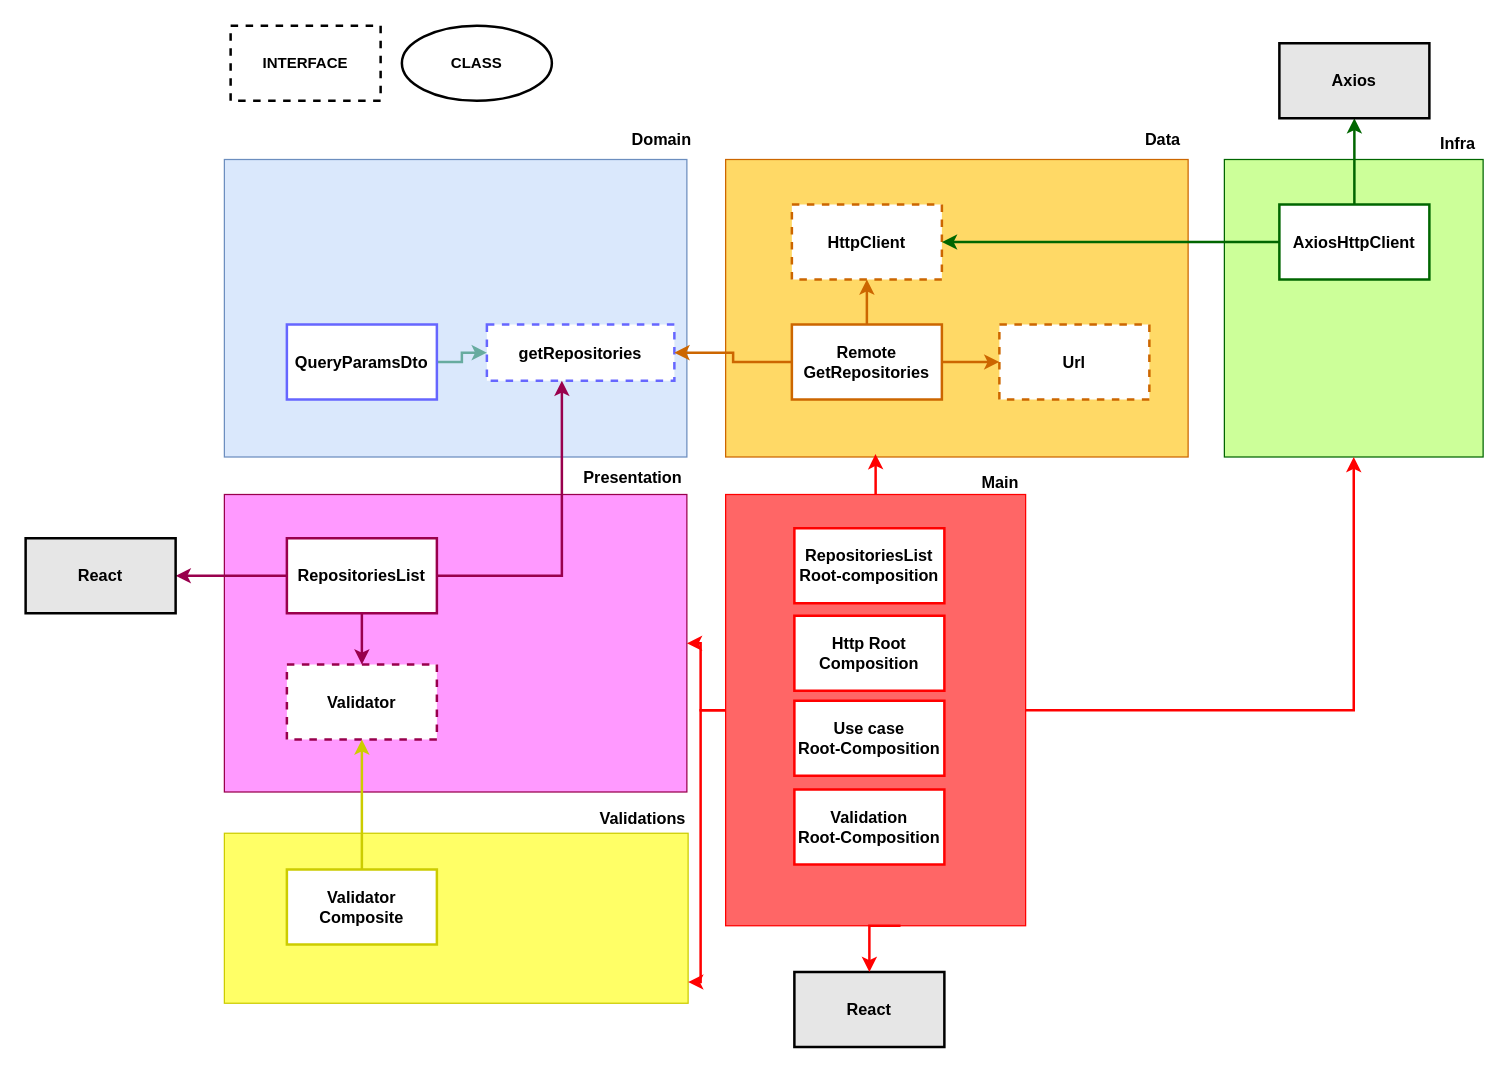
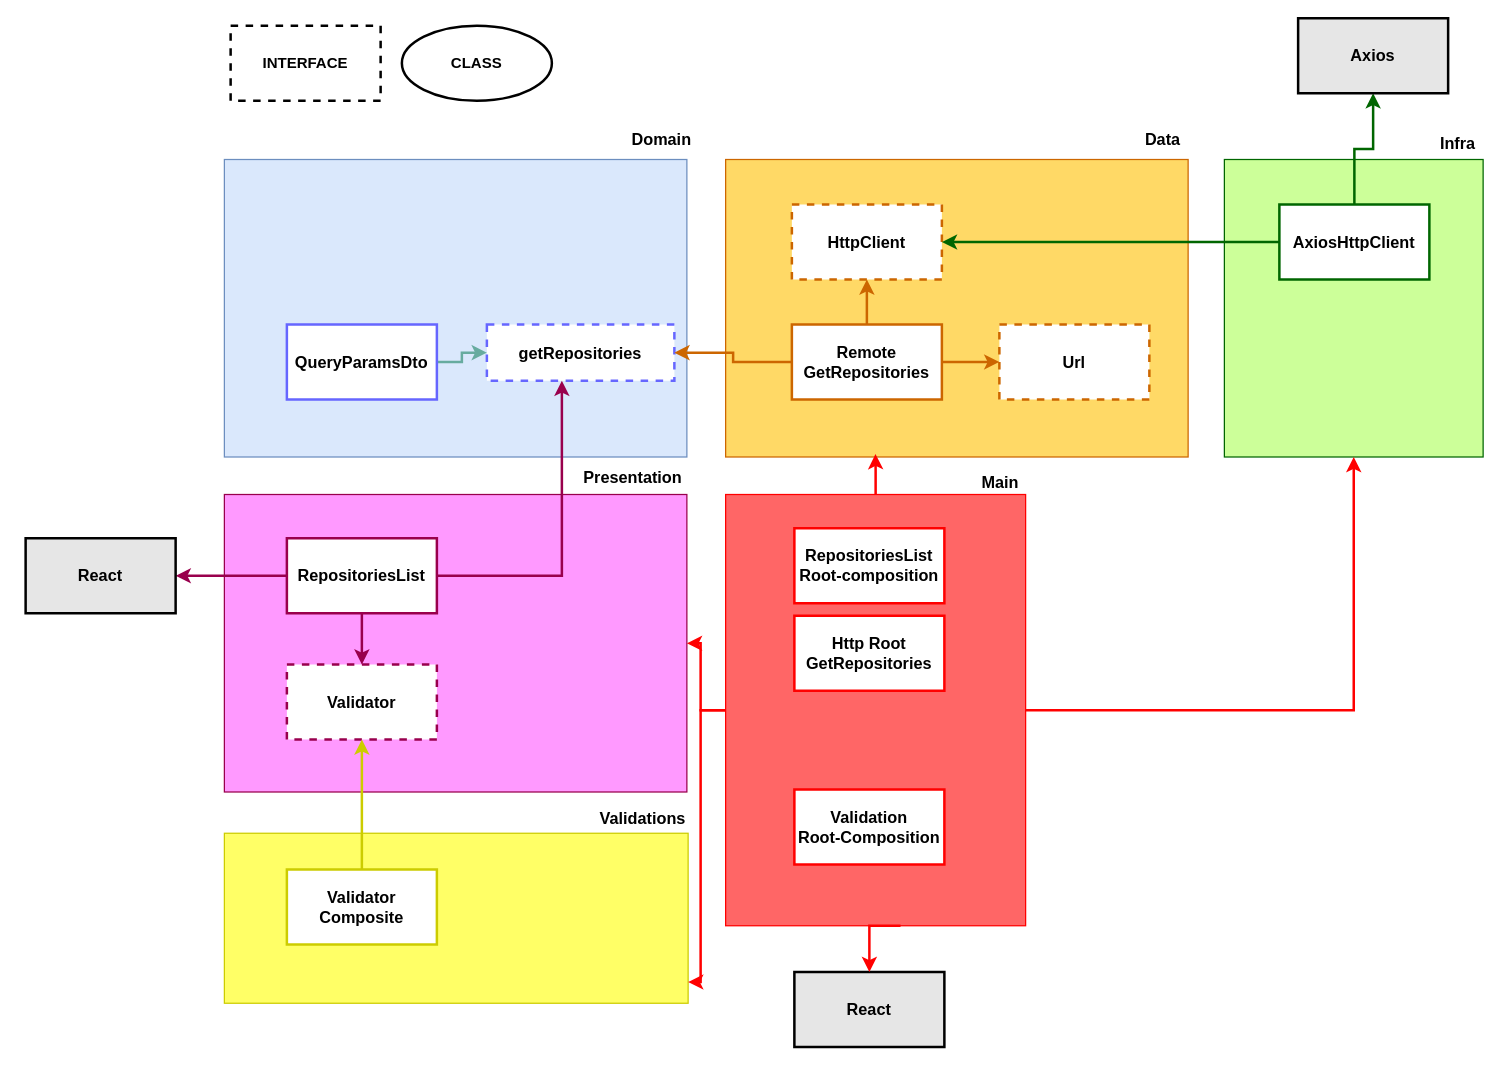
(1354, 81) -> (1373, 56)
(869, 653) -> (869, 653)
(869, 738) -> none
